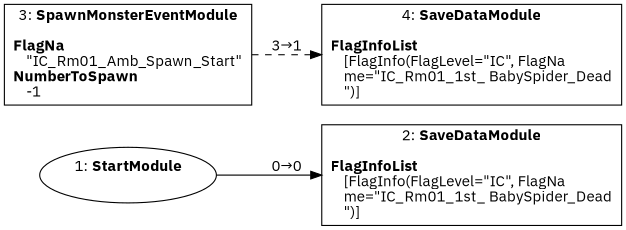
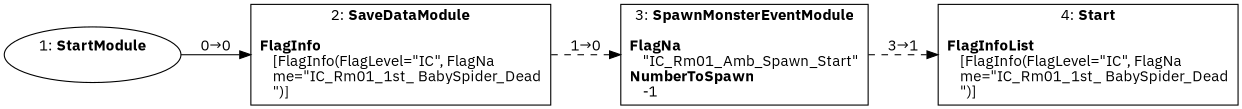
(480, 15) -> (1097, 15)
none -> (580, 55)
(374, 166) -> (291, 46)
